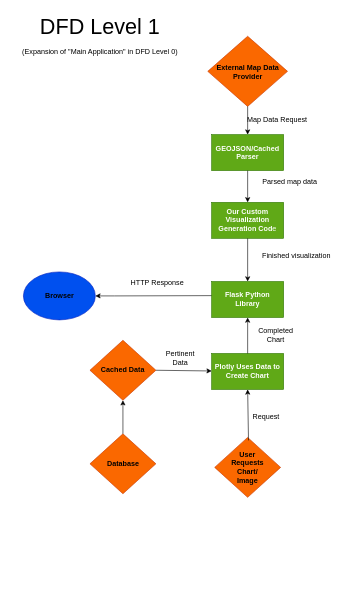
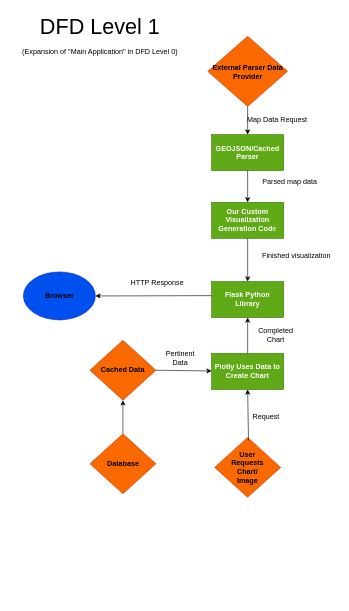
(248, 72) -> (248, 72)
